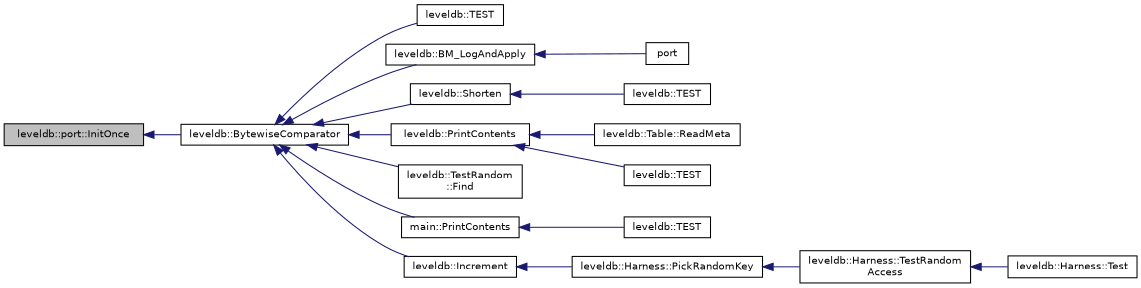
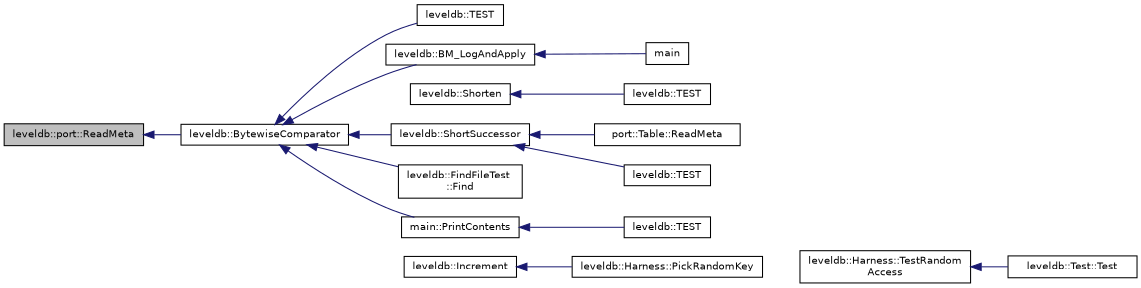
(667, 54) -> (667, 54)
(368, 113) -> none
(74, 135) -> (74, 135)
(460, 135) -> (460, 135)
(667, 135) -> (667, 135)
(460, 182) -> (460, 182)
(339, 213) -> none
(787, 267) -> none
(1073, 267) -> (1073, 267)
